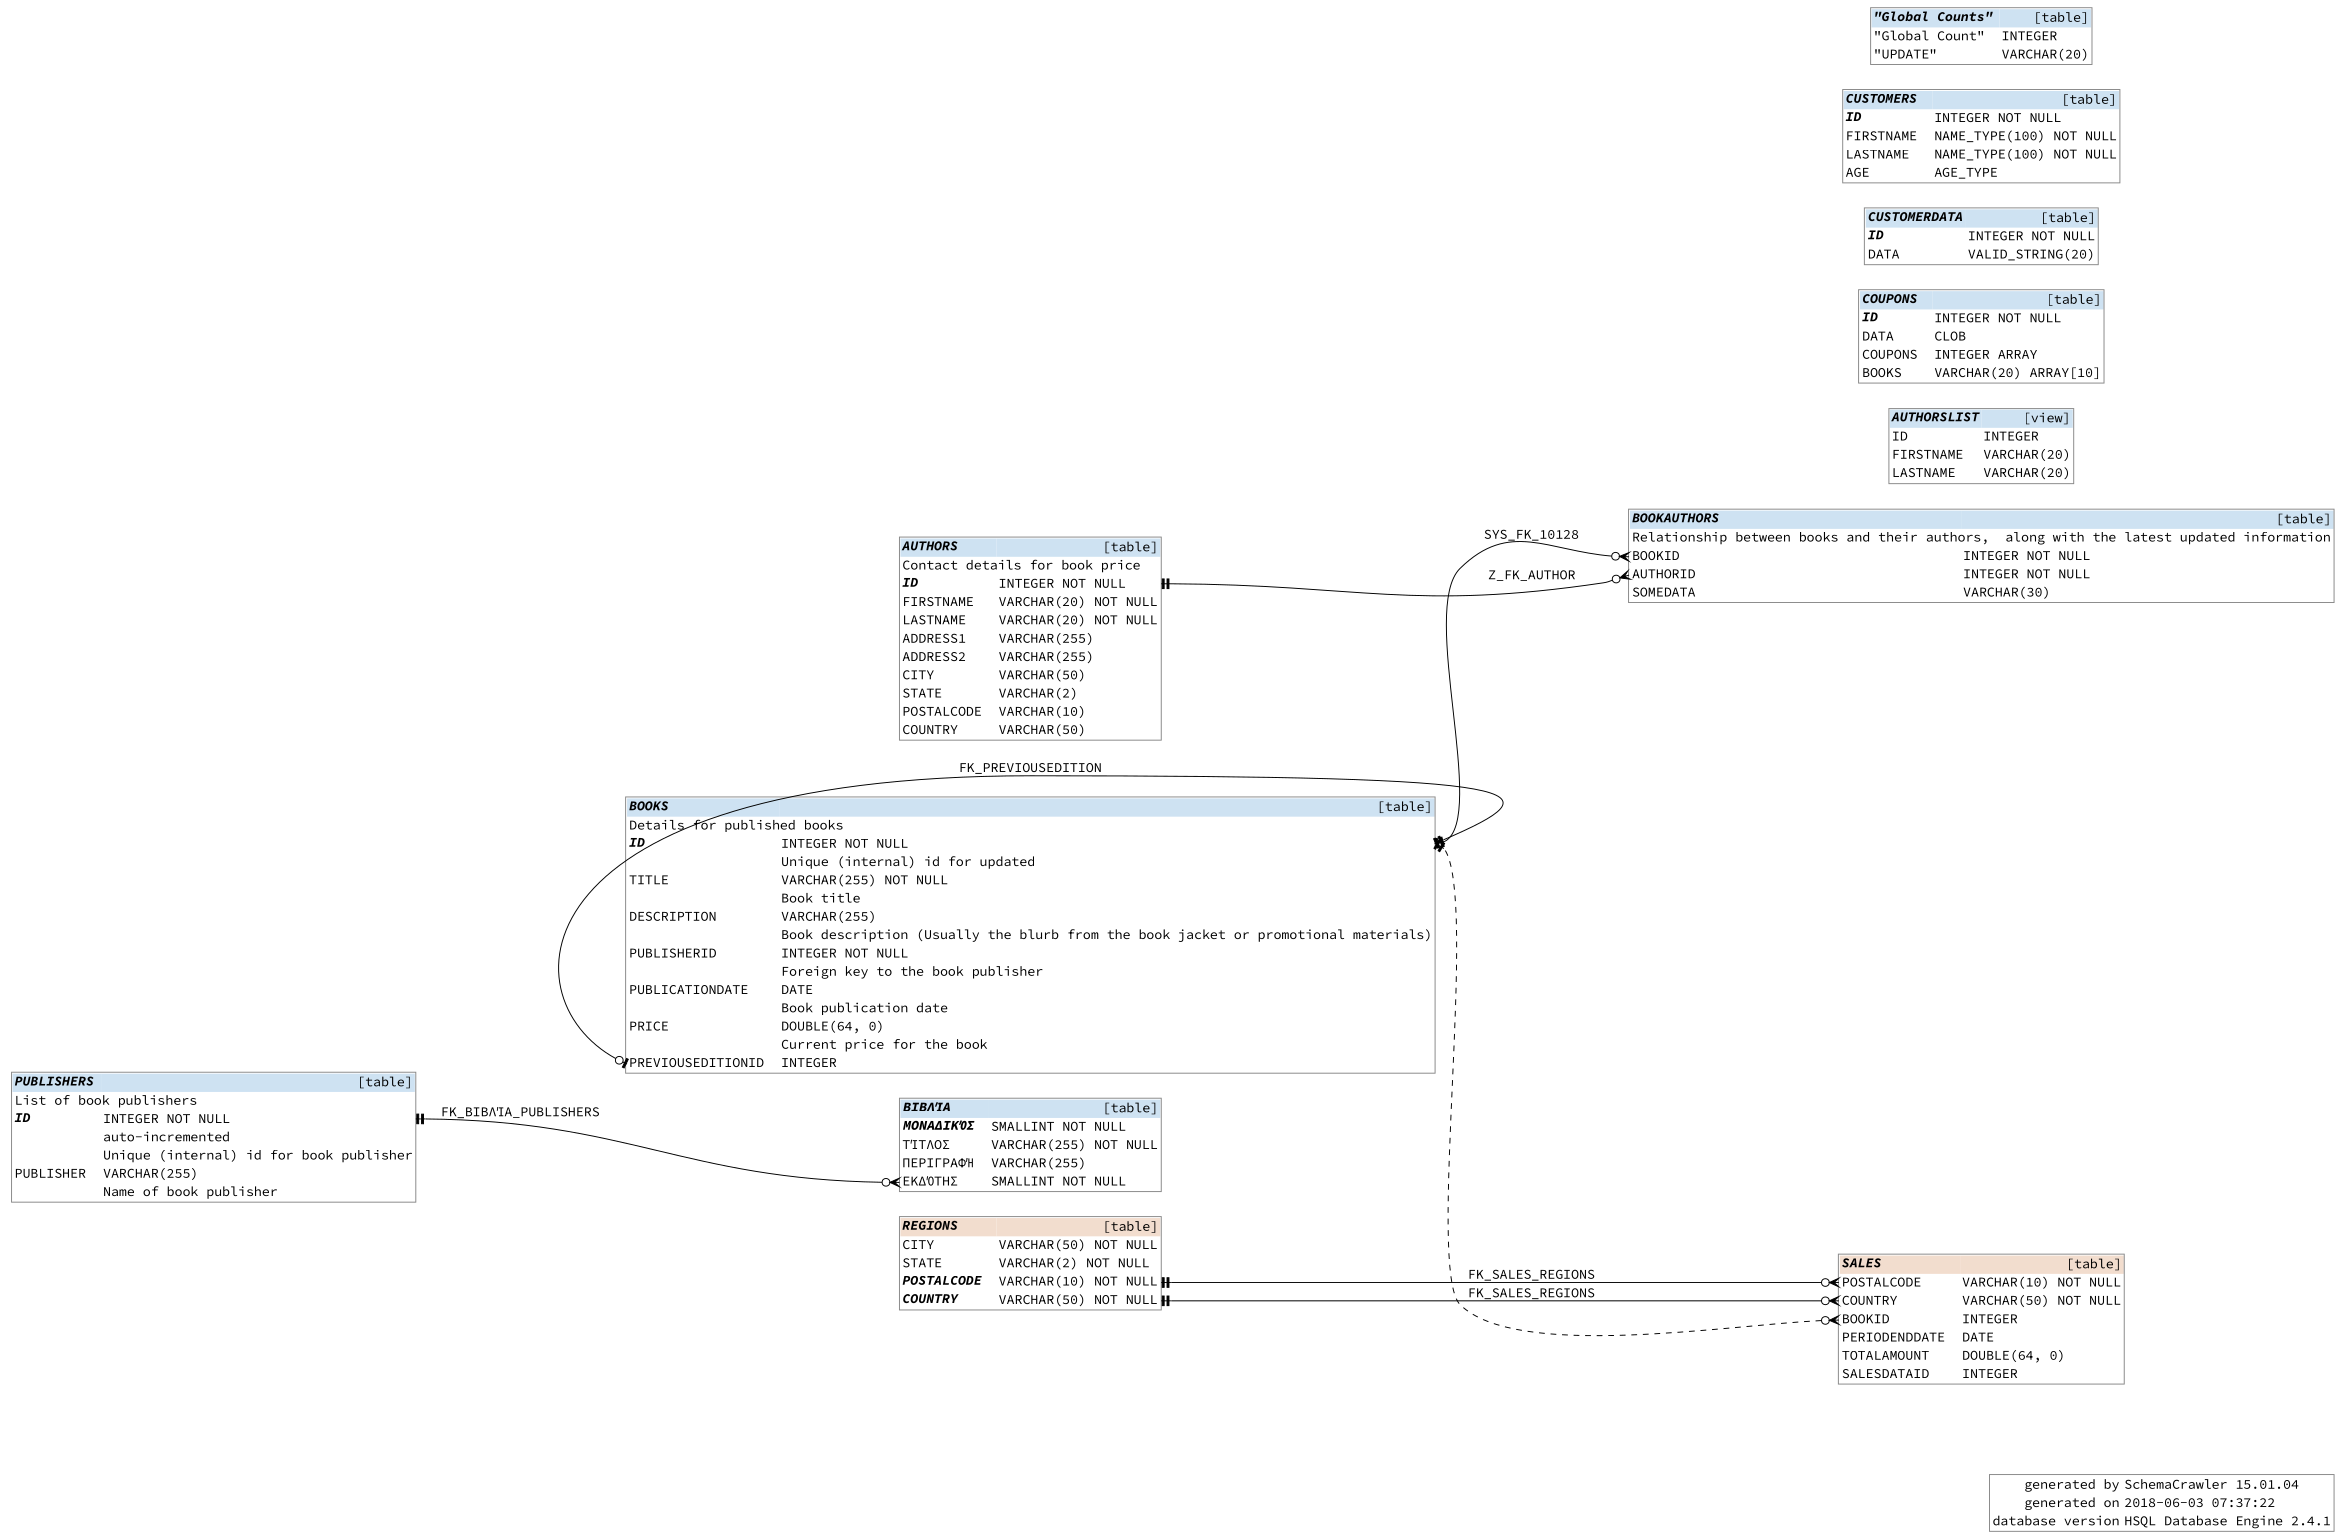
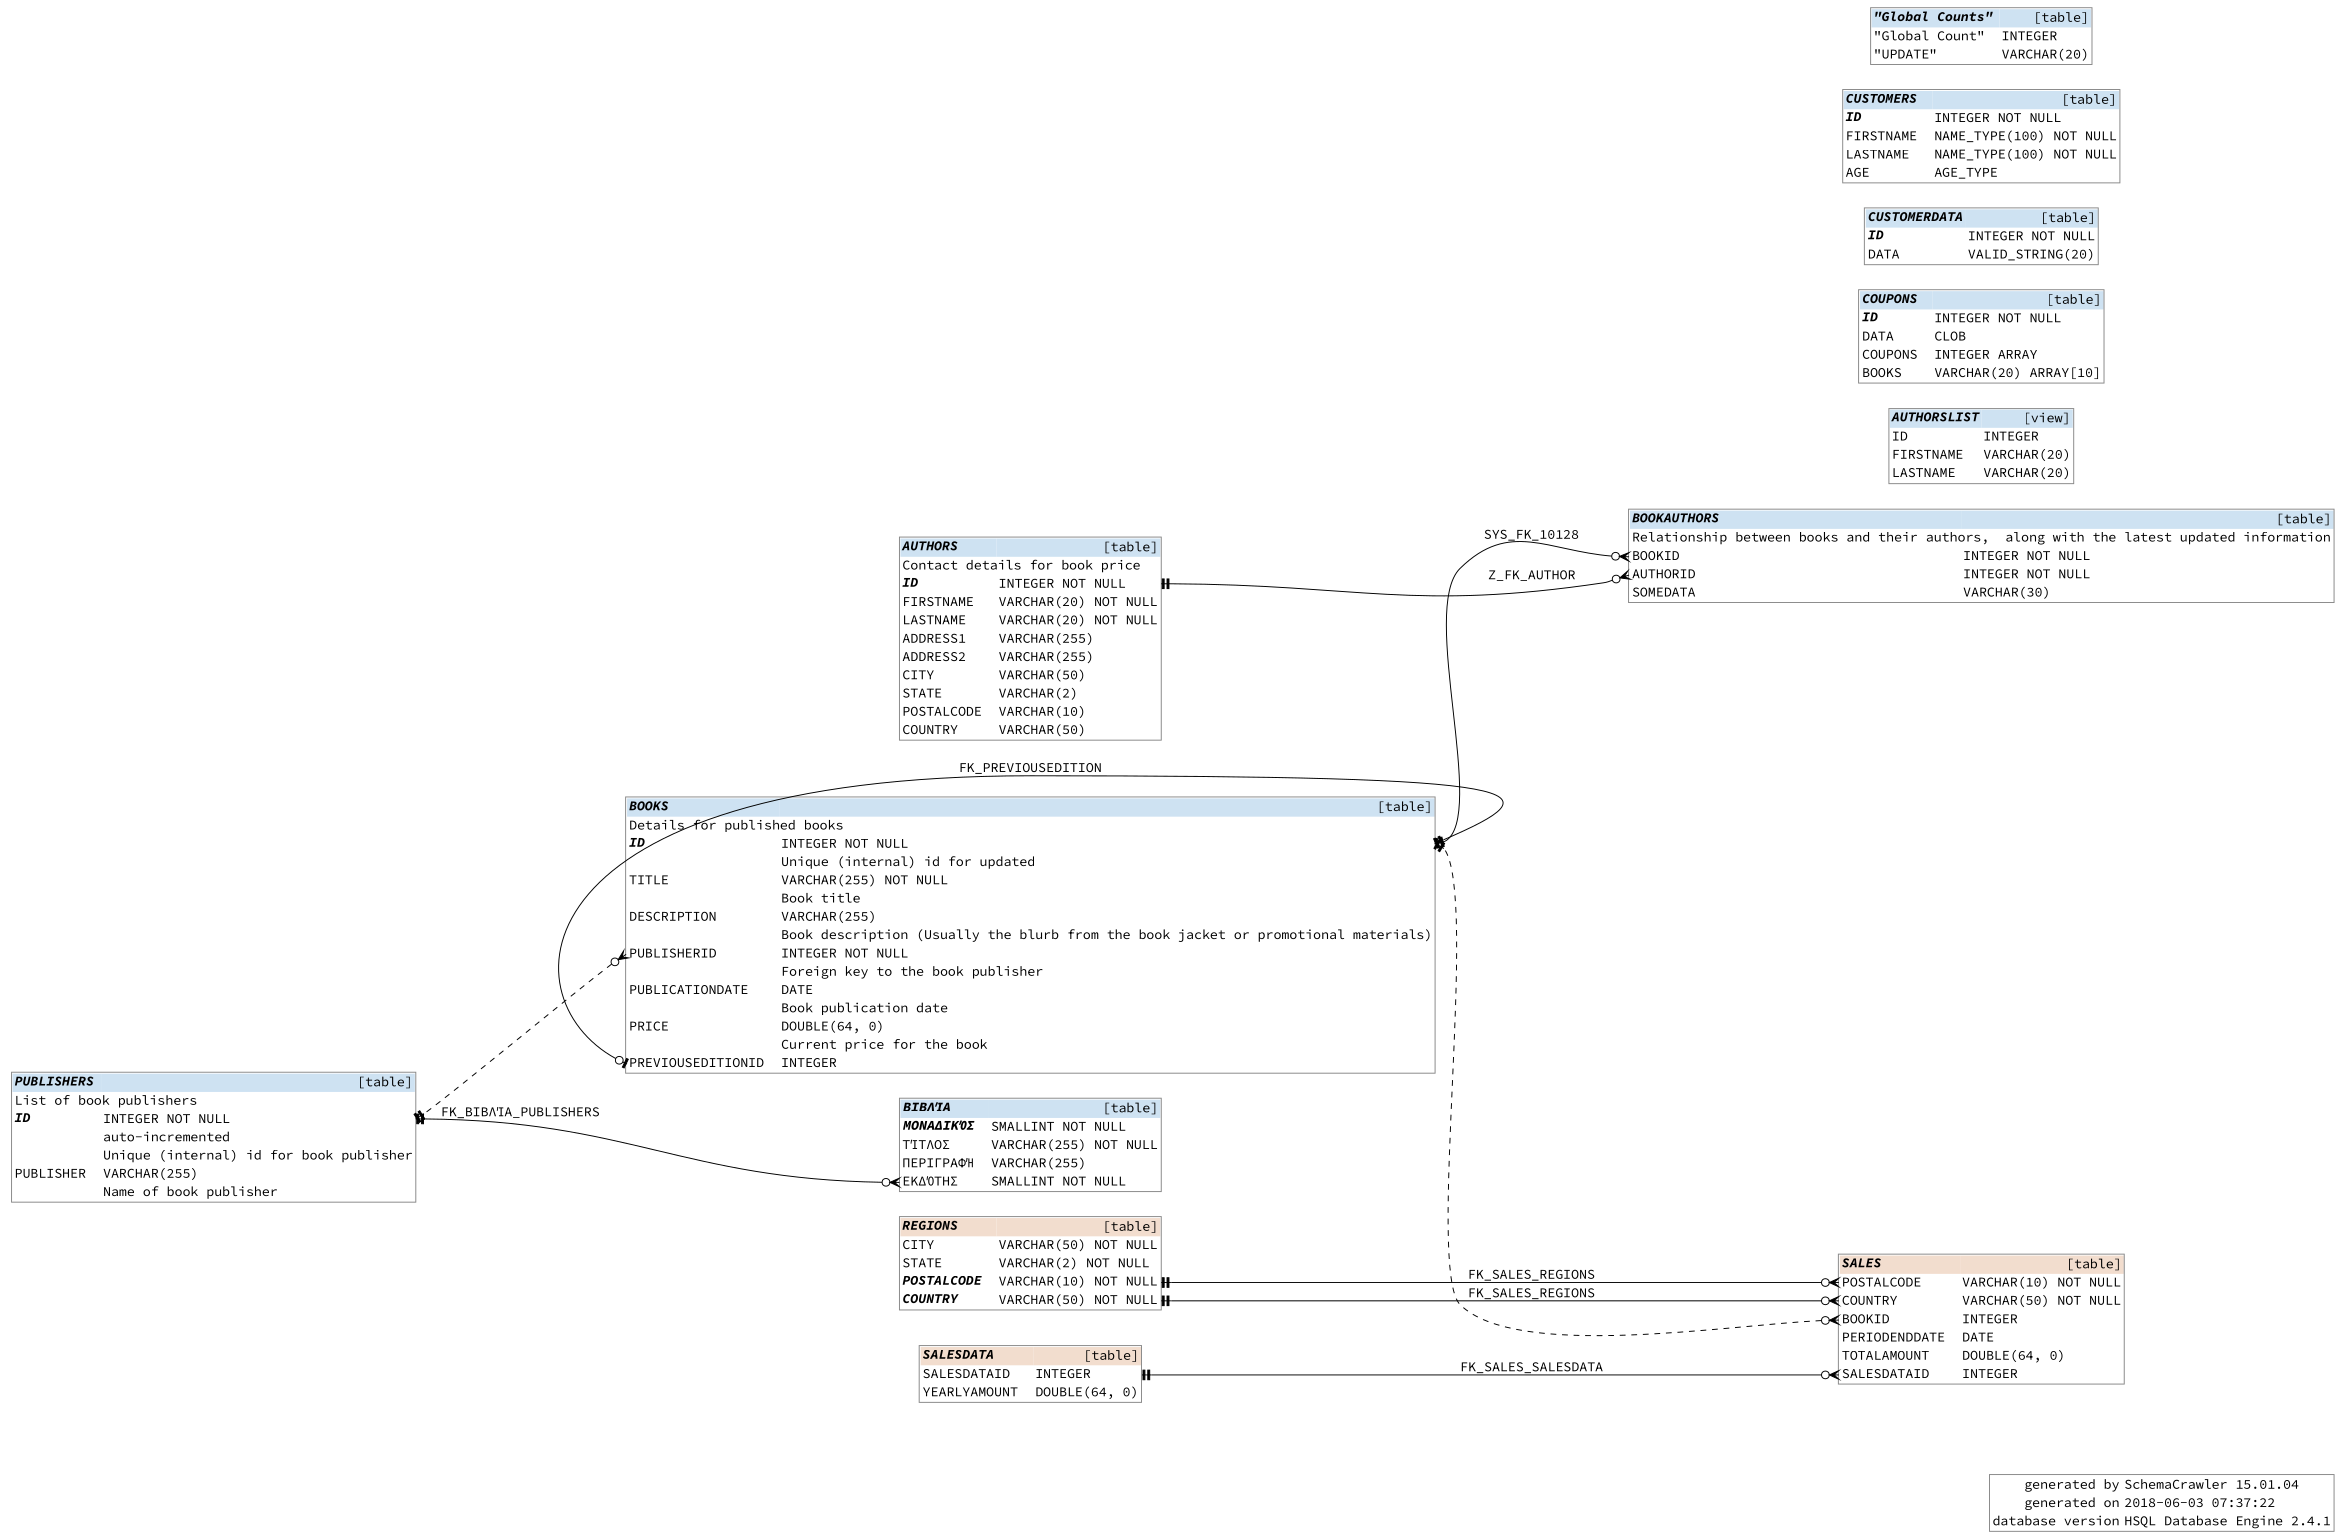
none -> (518, 1039)
none -> (1030, 1374)
